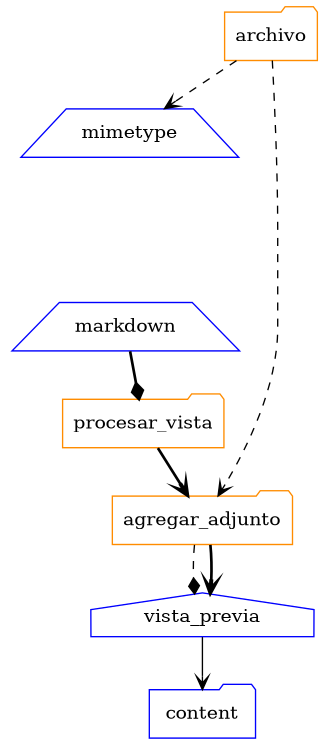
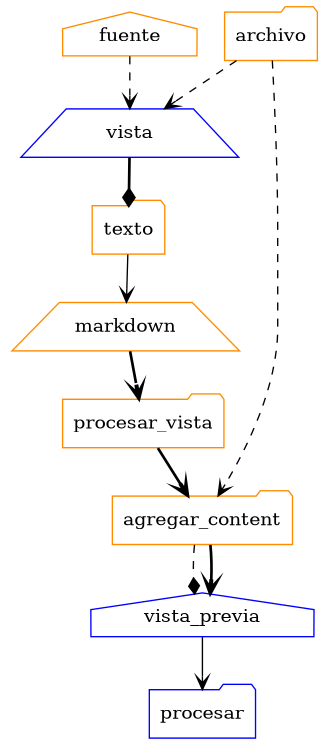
none -> (130, 36)
(130, 133) -> (130, 133)
none -> (128, 230)
(126, 327) -> (126, 327)
(133, 367) -> (133, 367)
(202, 520) -> (202, 520)
(202, 714) -> (202, 714)
